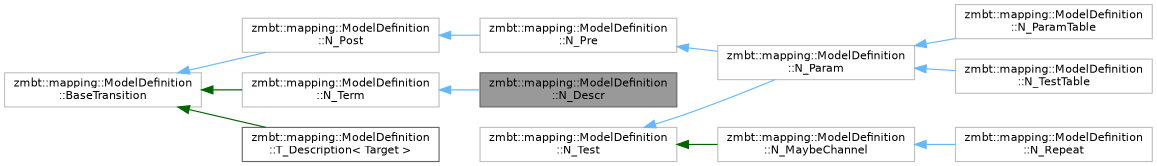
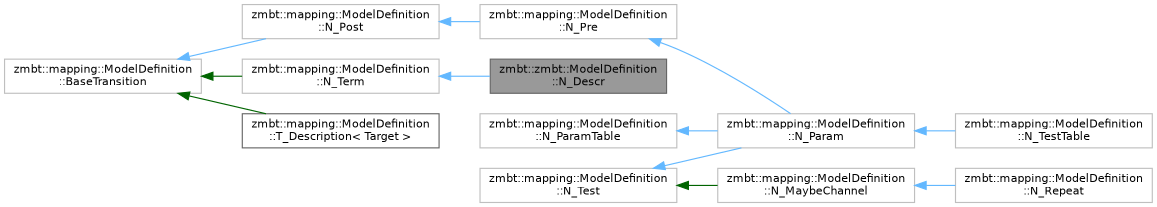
(941, 41) -> (703, 131)
(578, 90) -> (578, 76)
